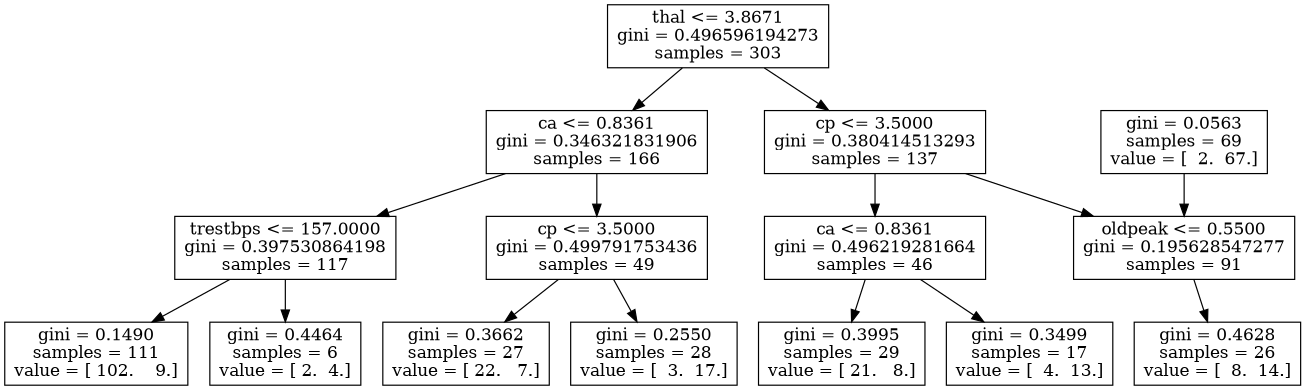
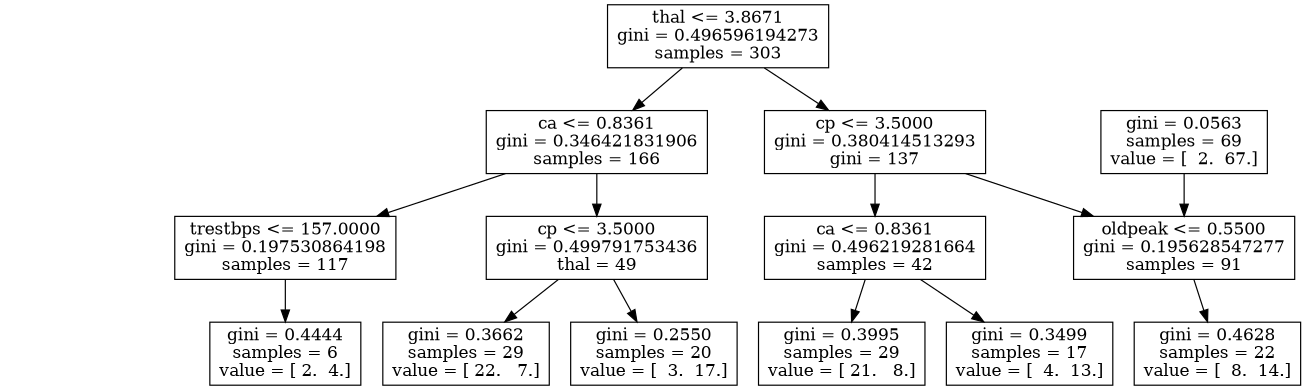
(597, 142) -> (597, 142)
(875, 142) -> (875, 142)
(285, 248) -> (285, 248)
(597, 248) -> (597, 248)
(875, 248) -> (875, 248)
(96, 354) -> none
(285, 354) -> (285, 354)
(466, 354) -> (466, 354)
(654, 354) -> (654, 354)
(1217, 354) -> (1217, 354)
